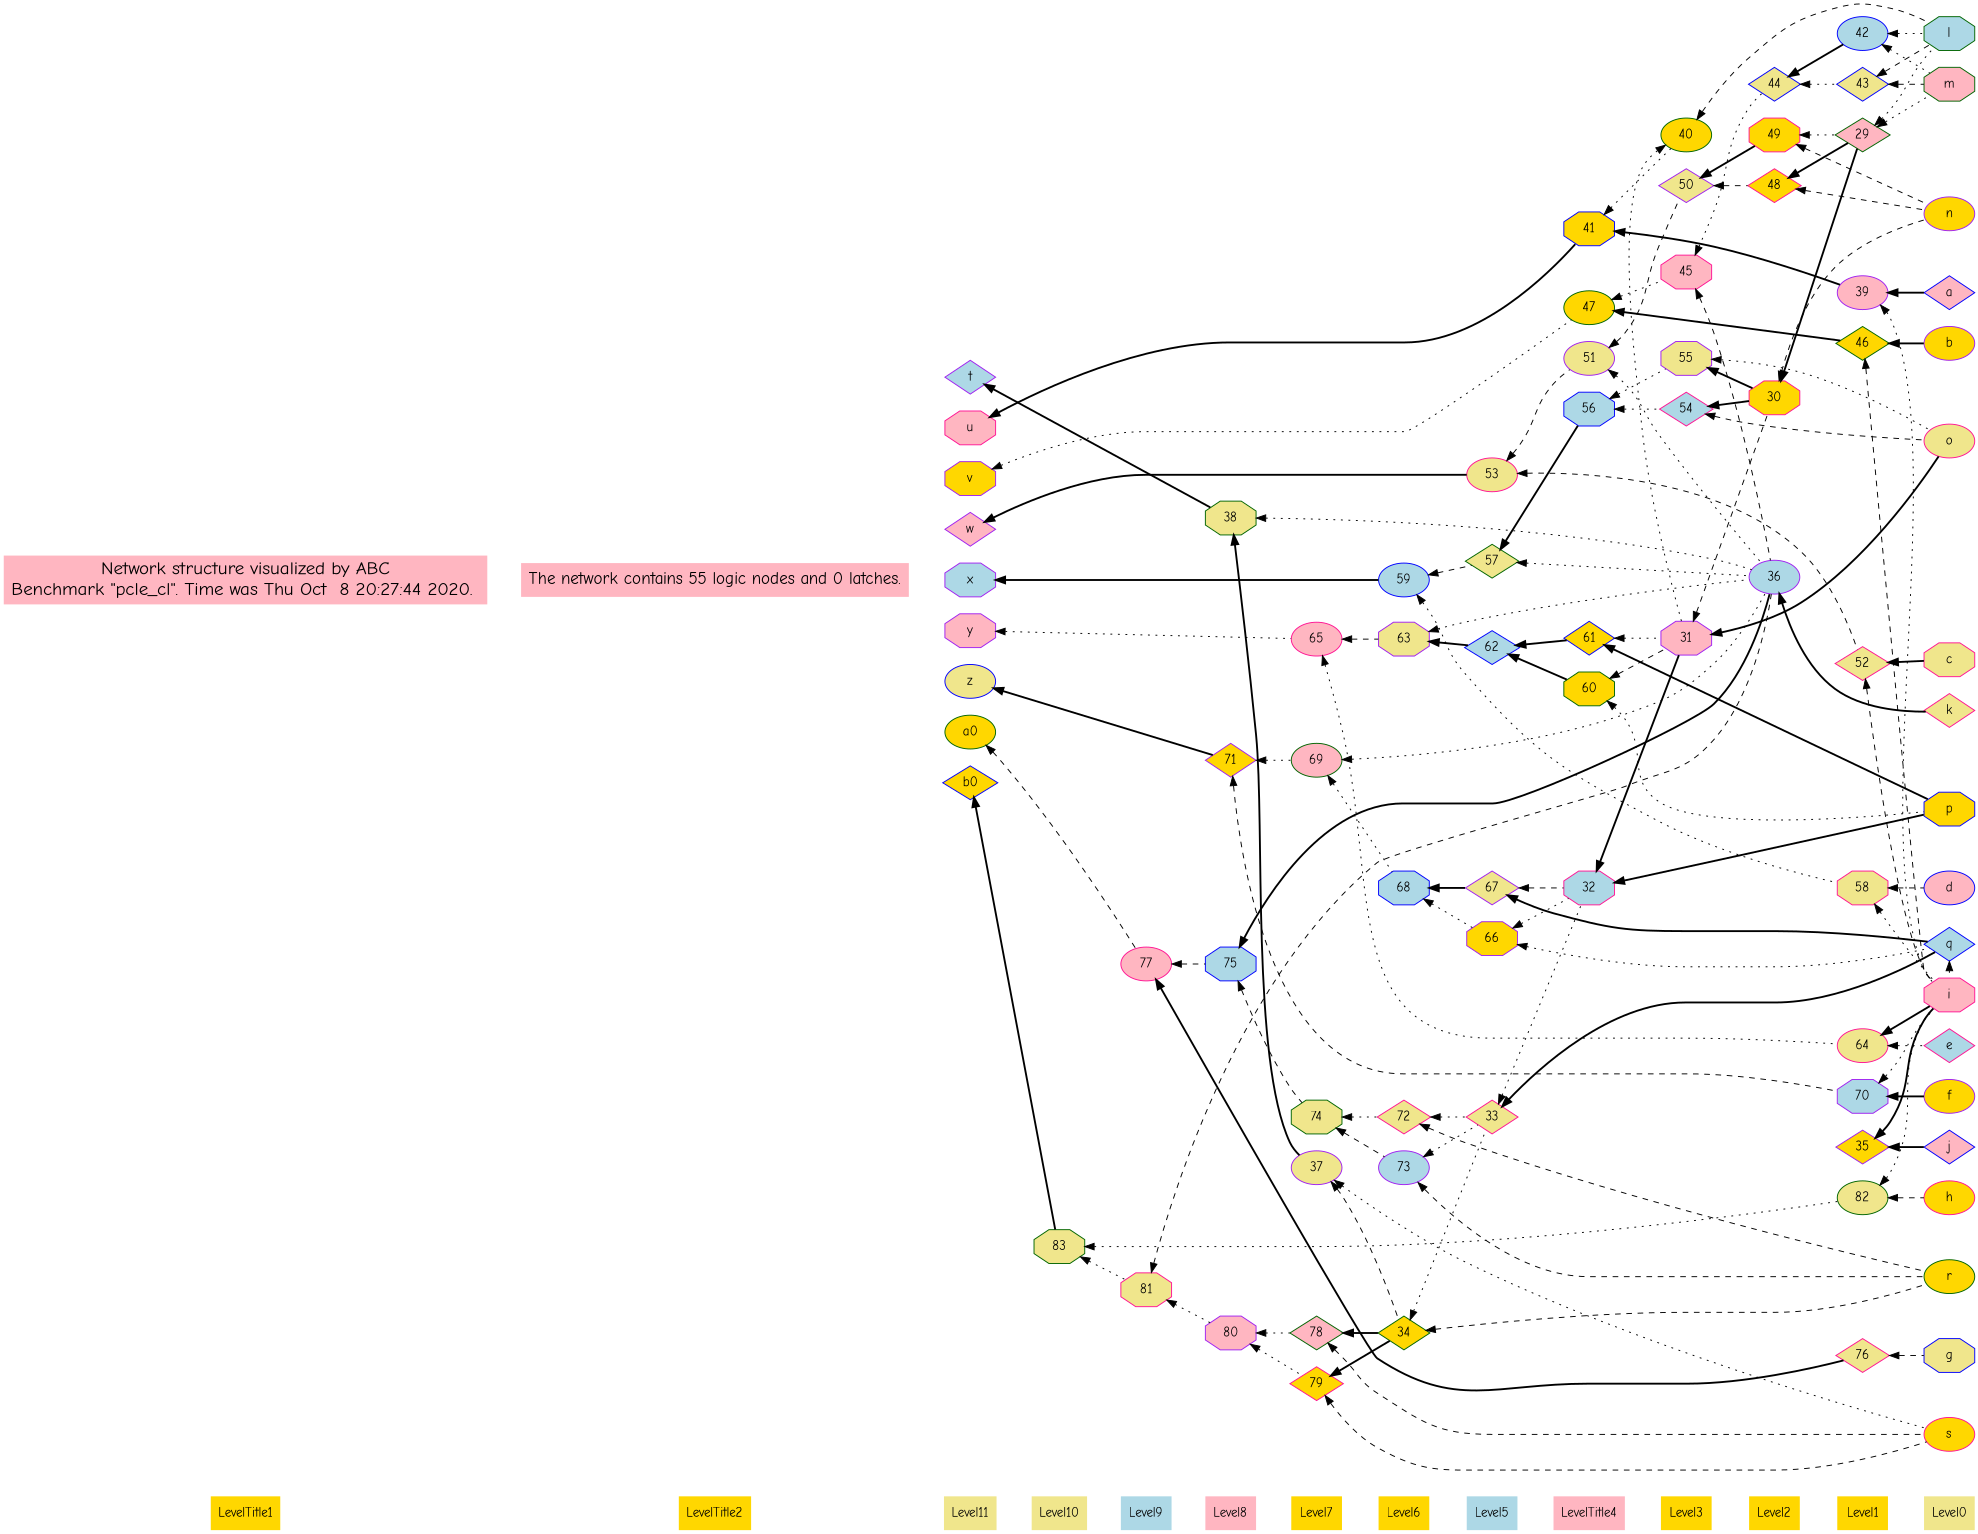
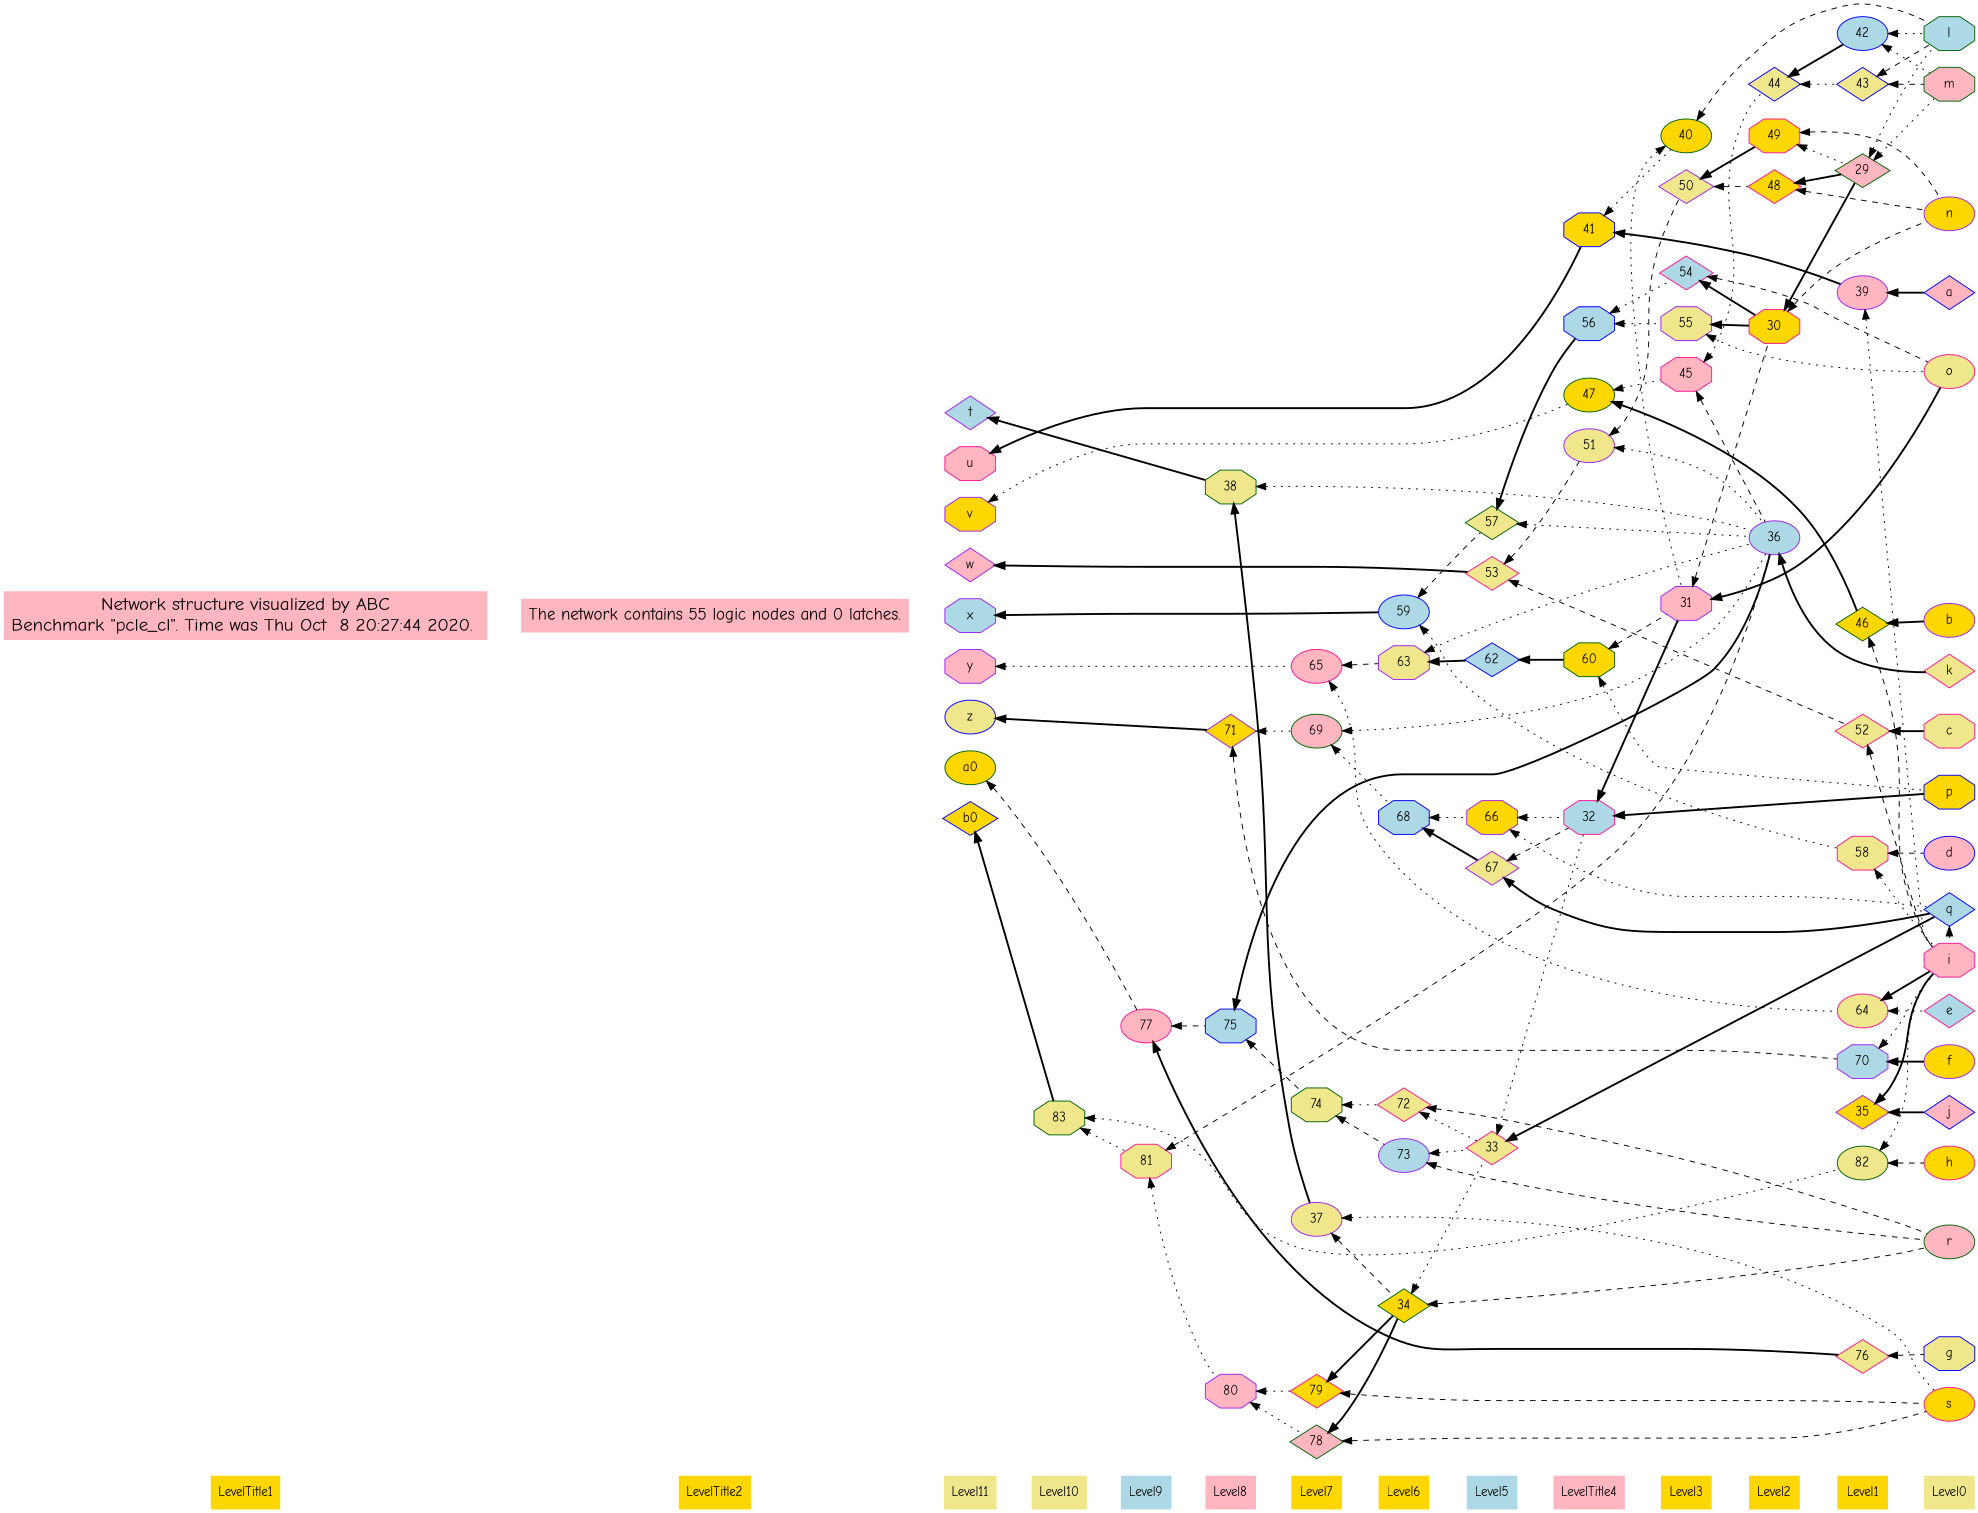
(1492, 475) -> (1492, 573)
(1589, 638) -> none
(1949, 1277) -> (1949, 1242)
